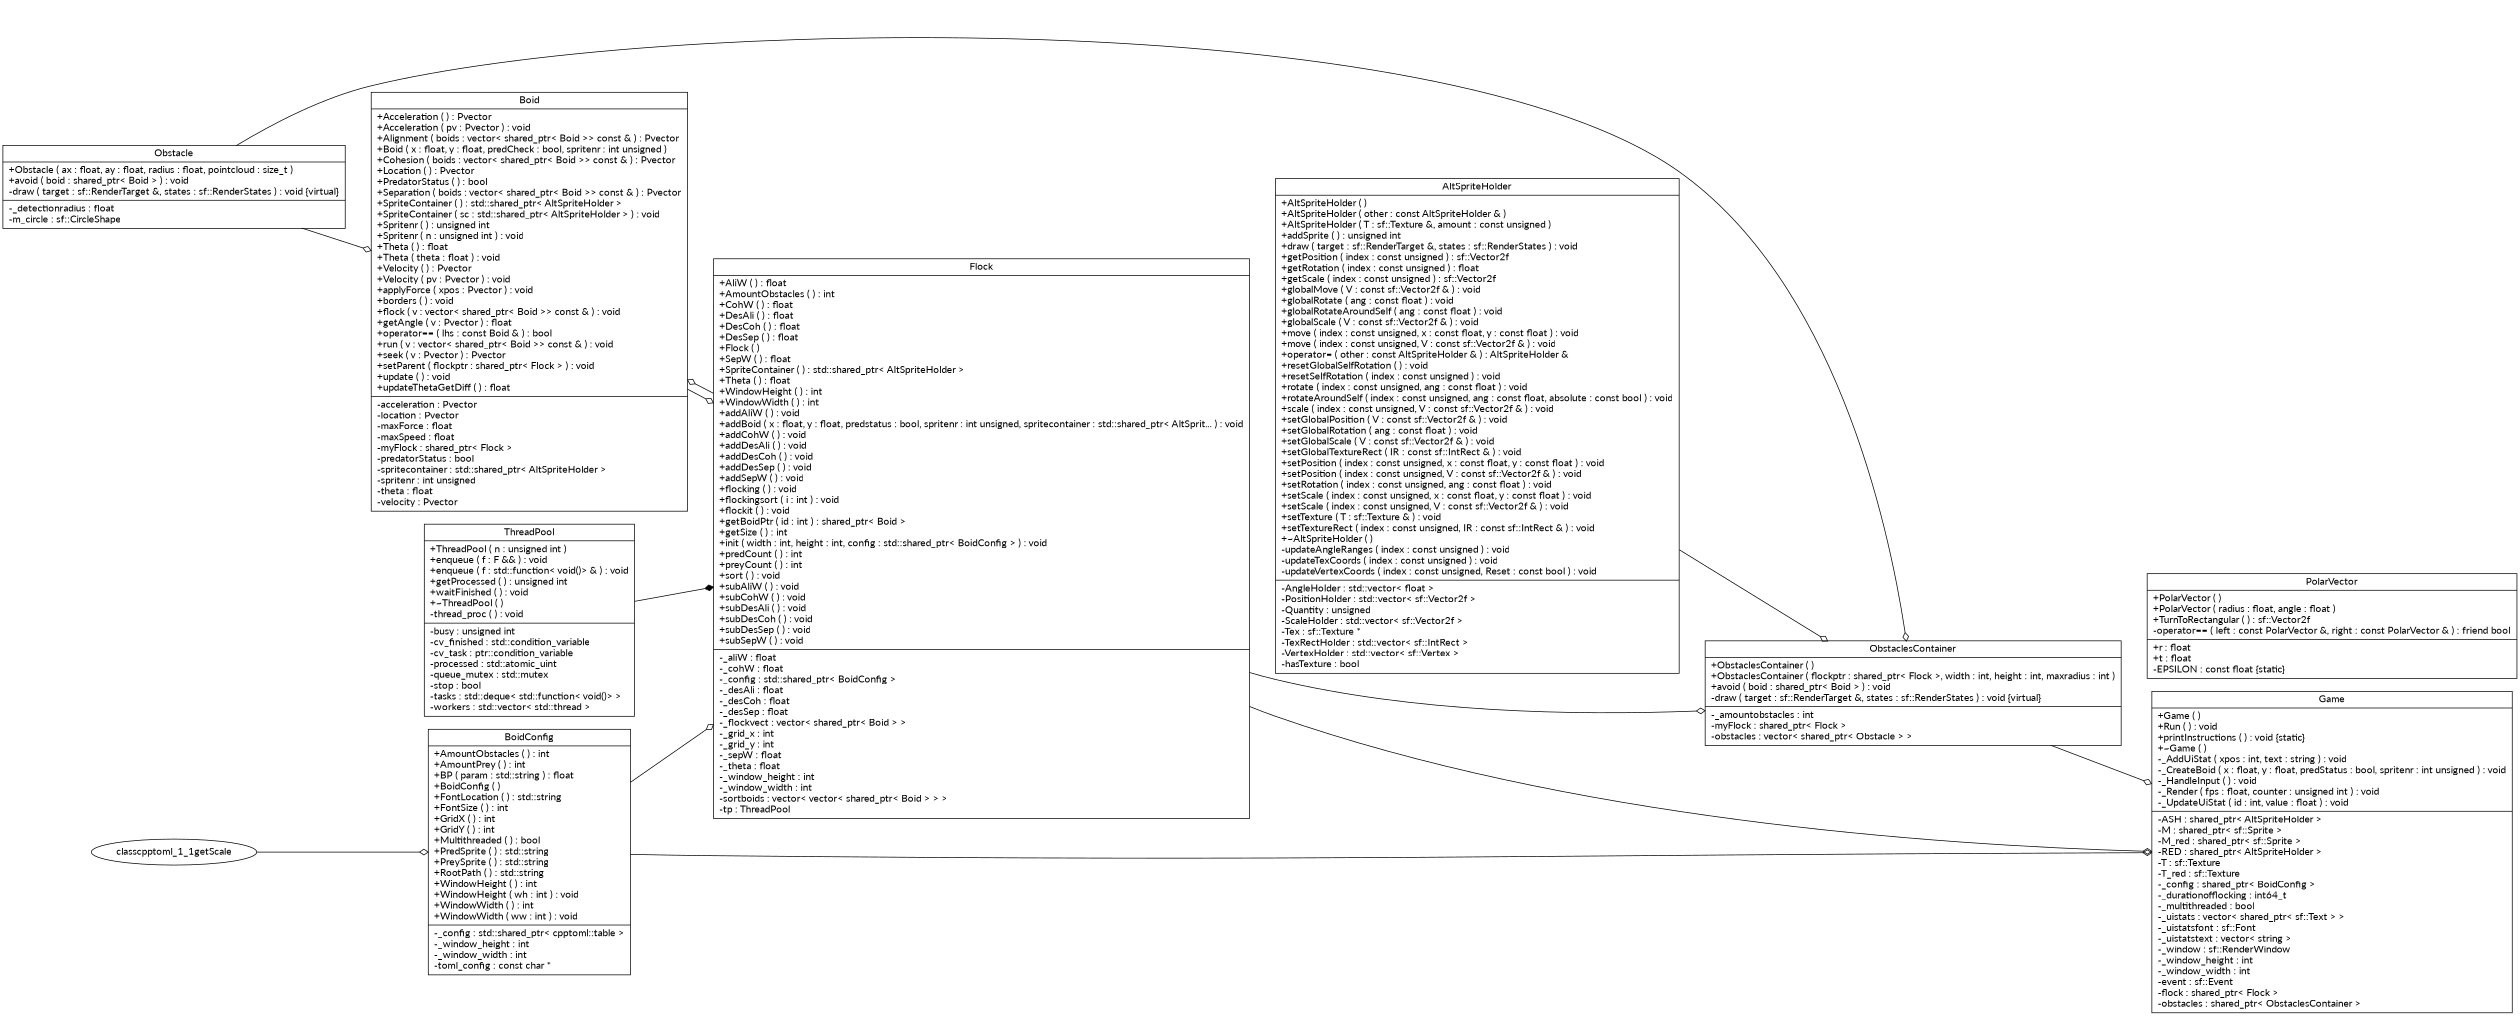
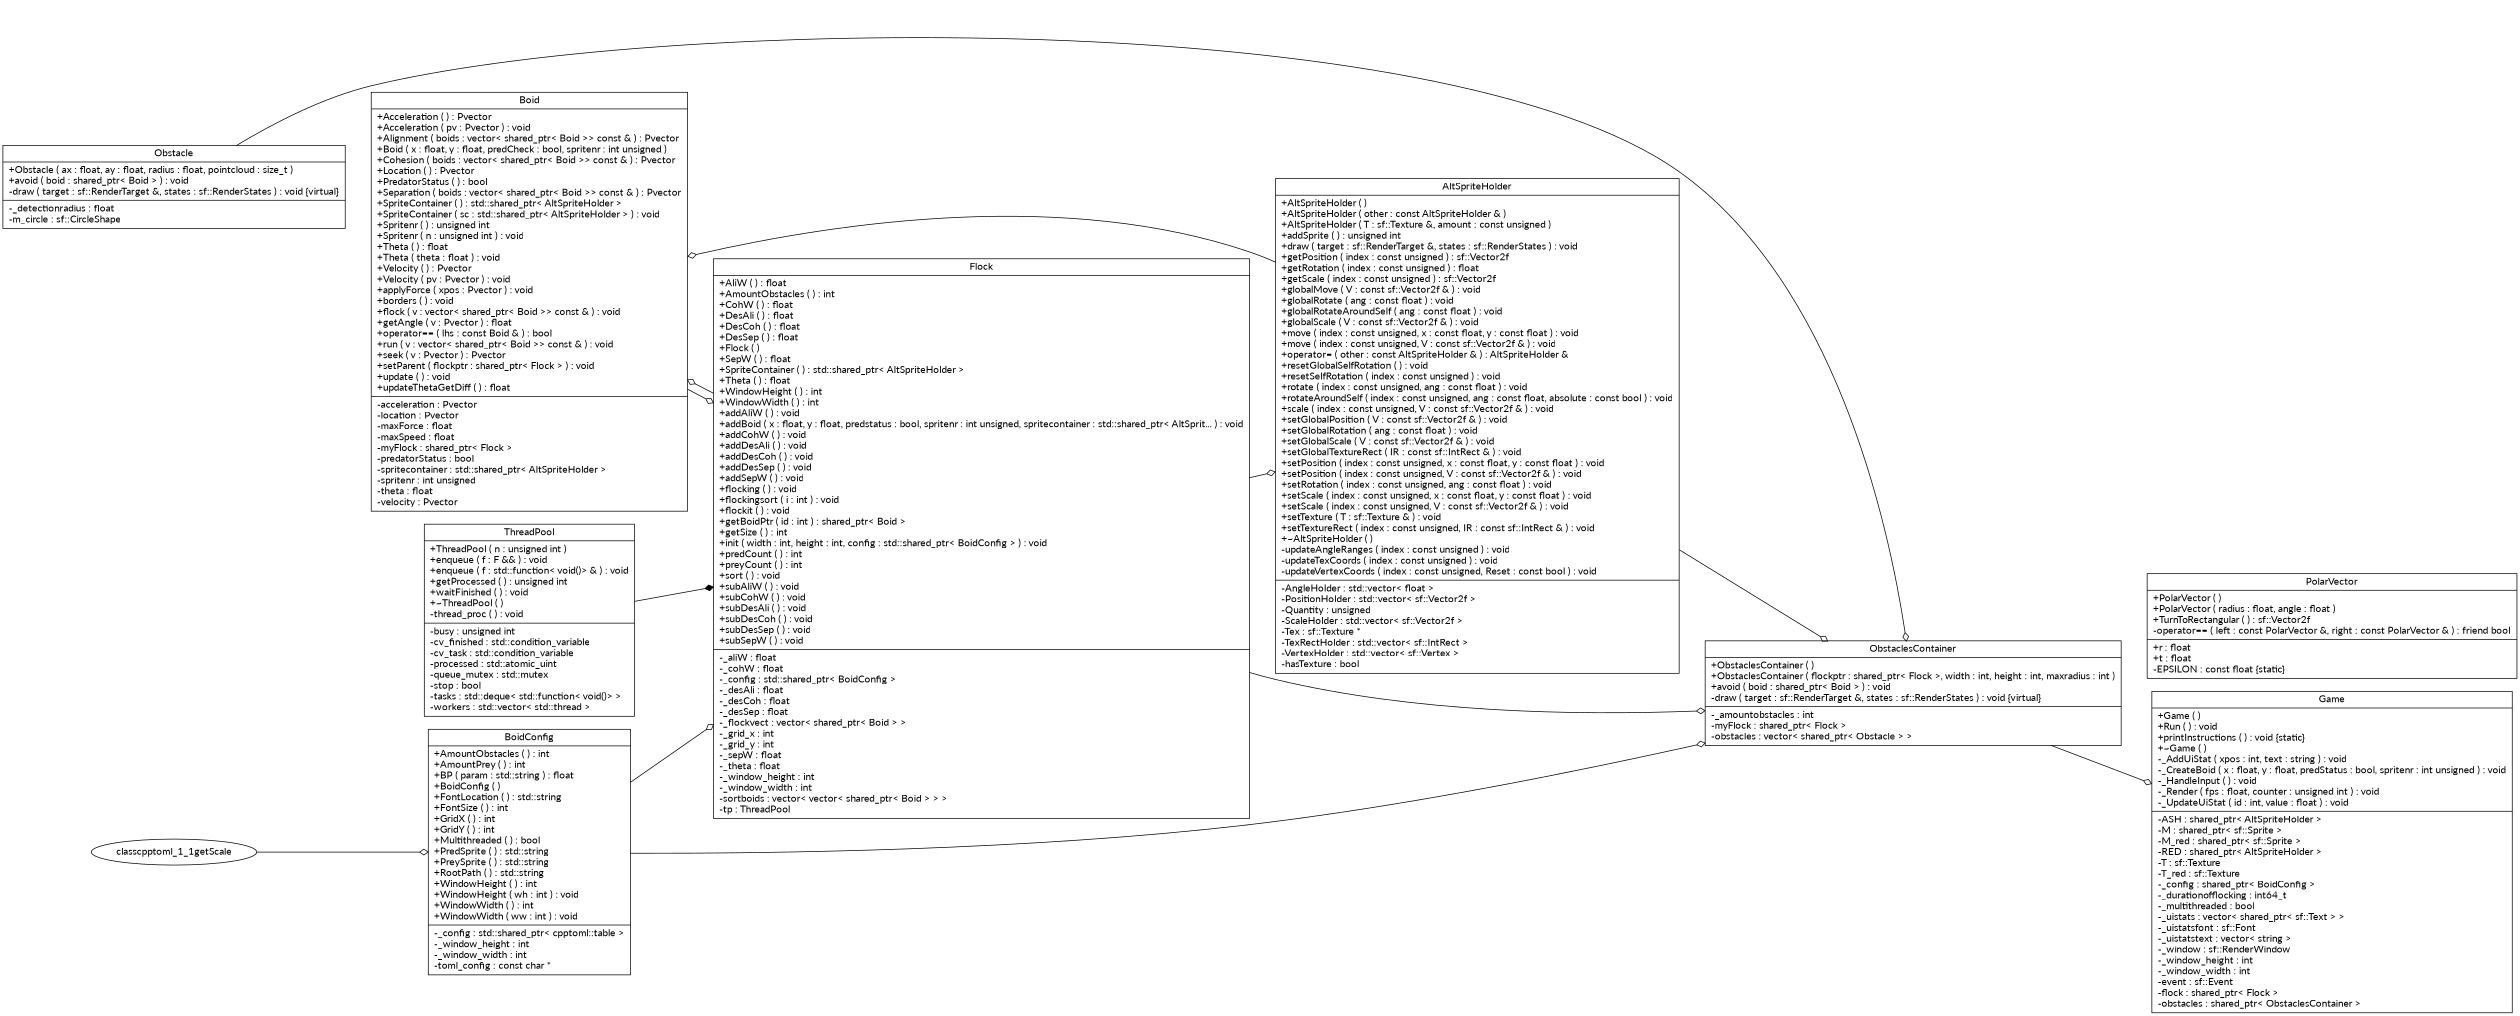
(332, 238) -> (987, 217)
(502, 653) -> (502, 653)
(1690, 812) -> (1258, 476)
(1387, 857) -> (1167, 833)
